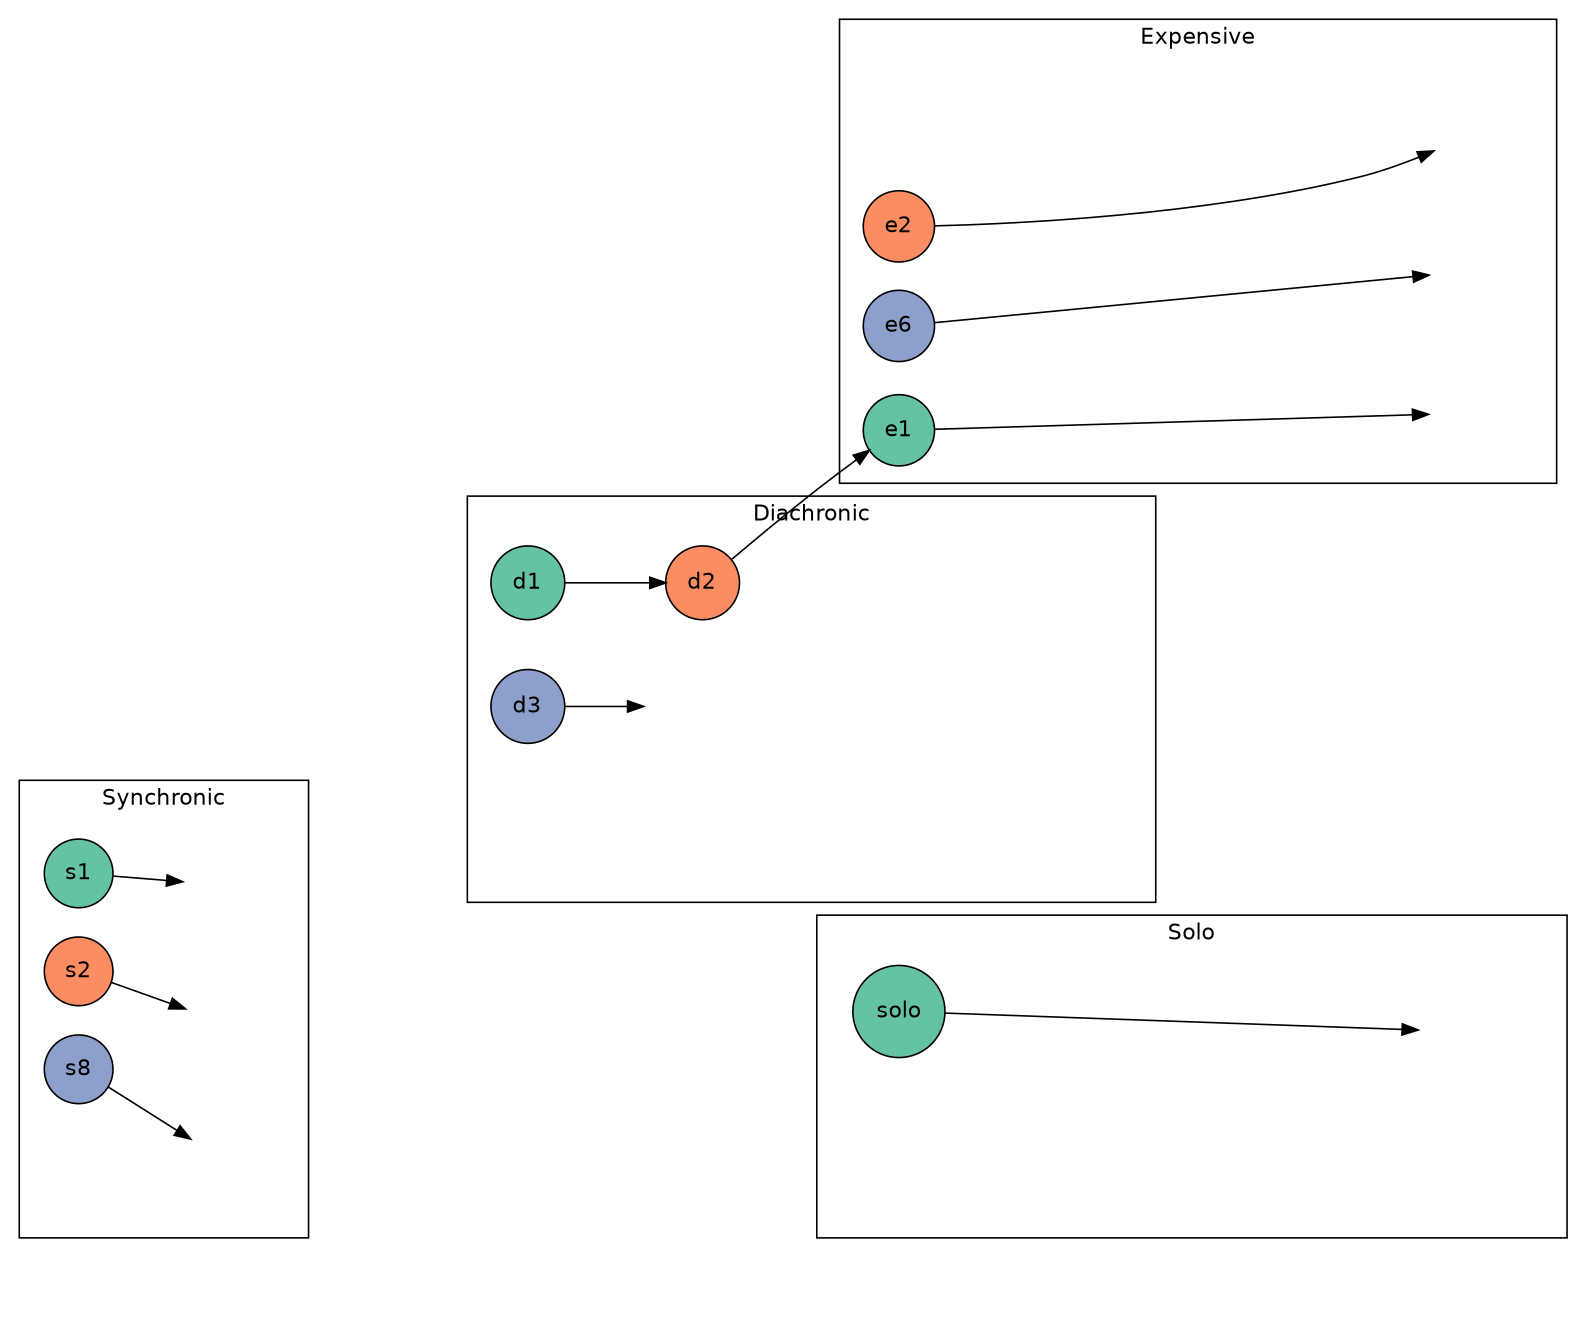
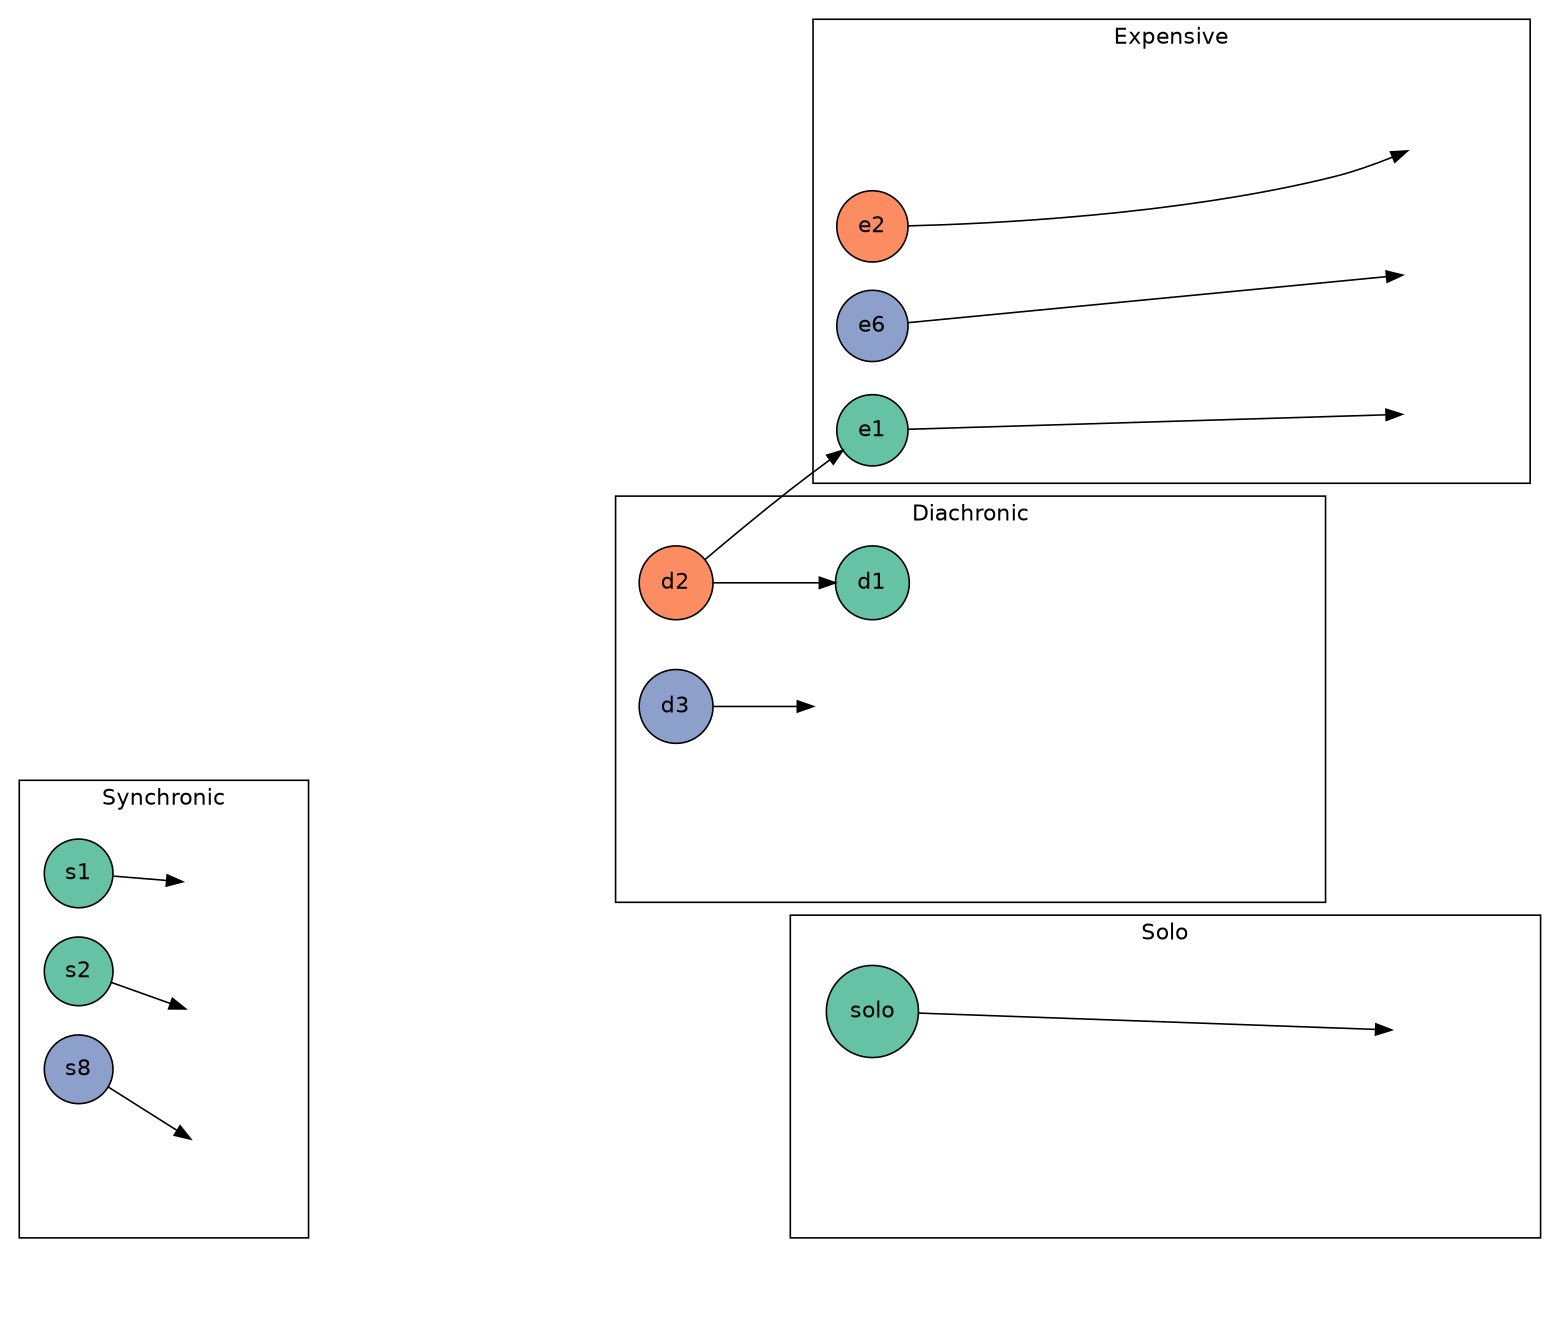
(607, 583) -> (766, 583)
(79, 971) -> (79, 971)
